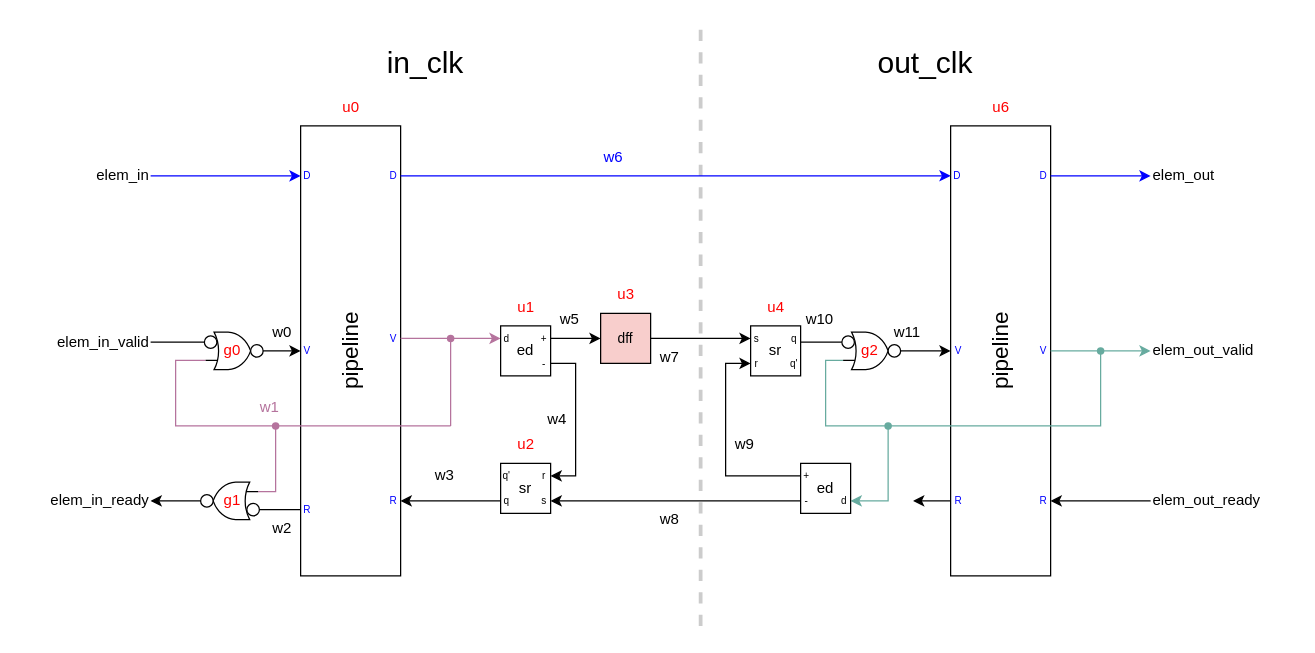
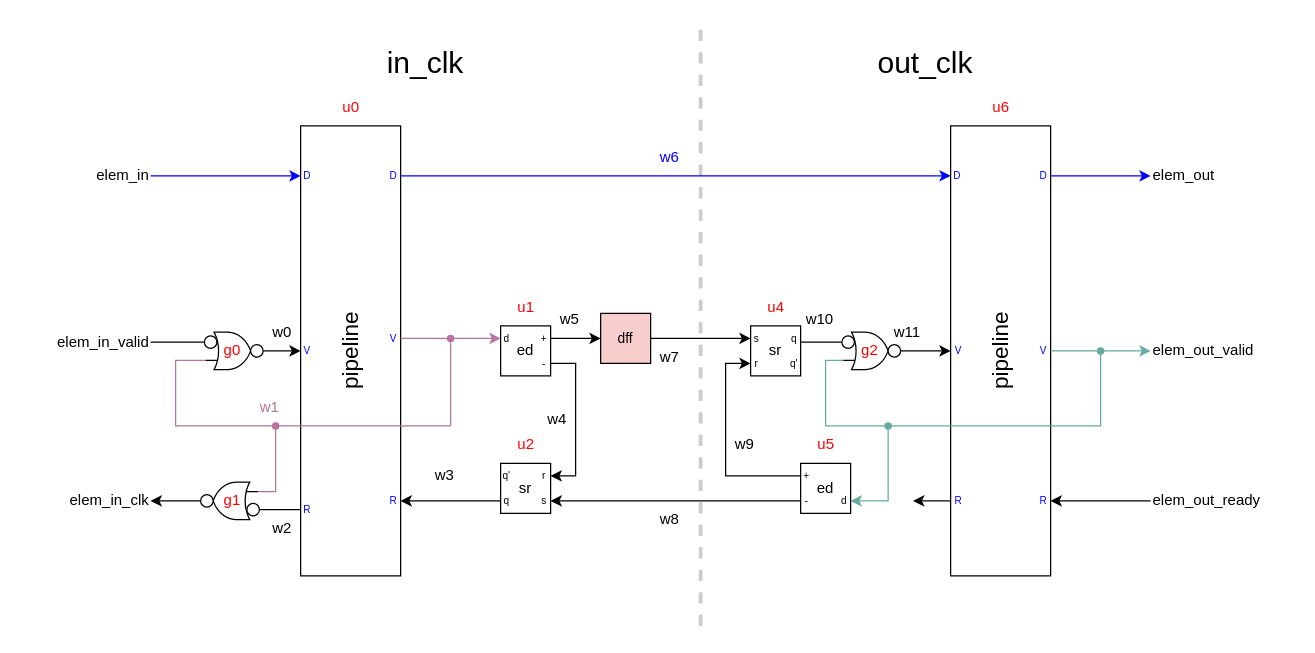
(613, 157) -> (669, 157)
(626, 294) -> none
none -> (826, 444)
(99, 501) -> (109, 501)
